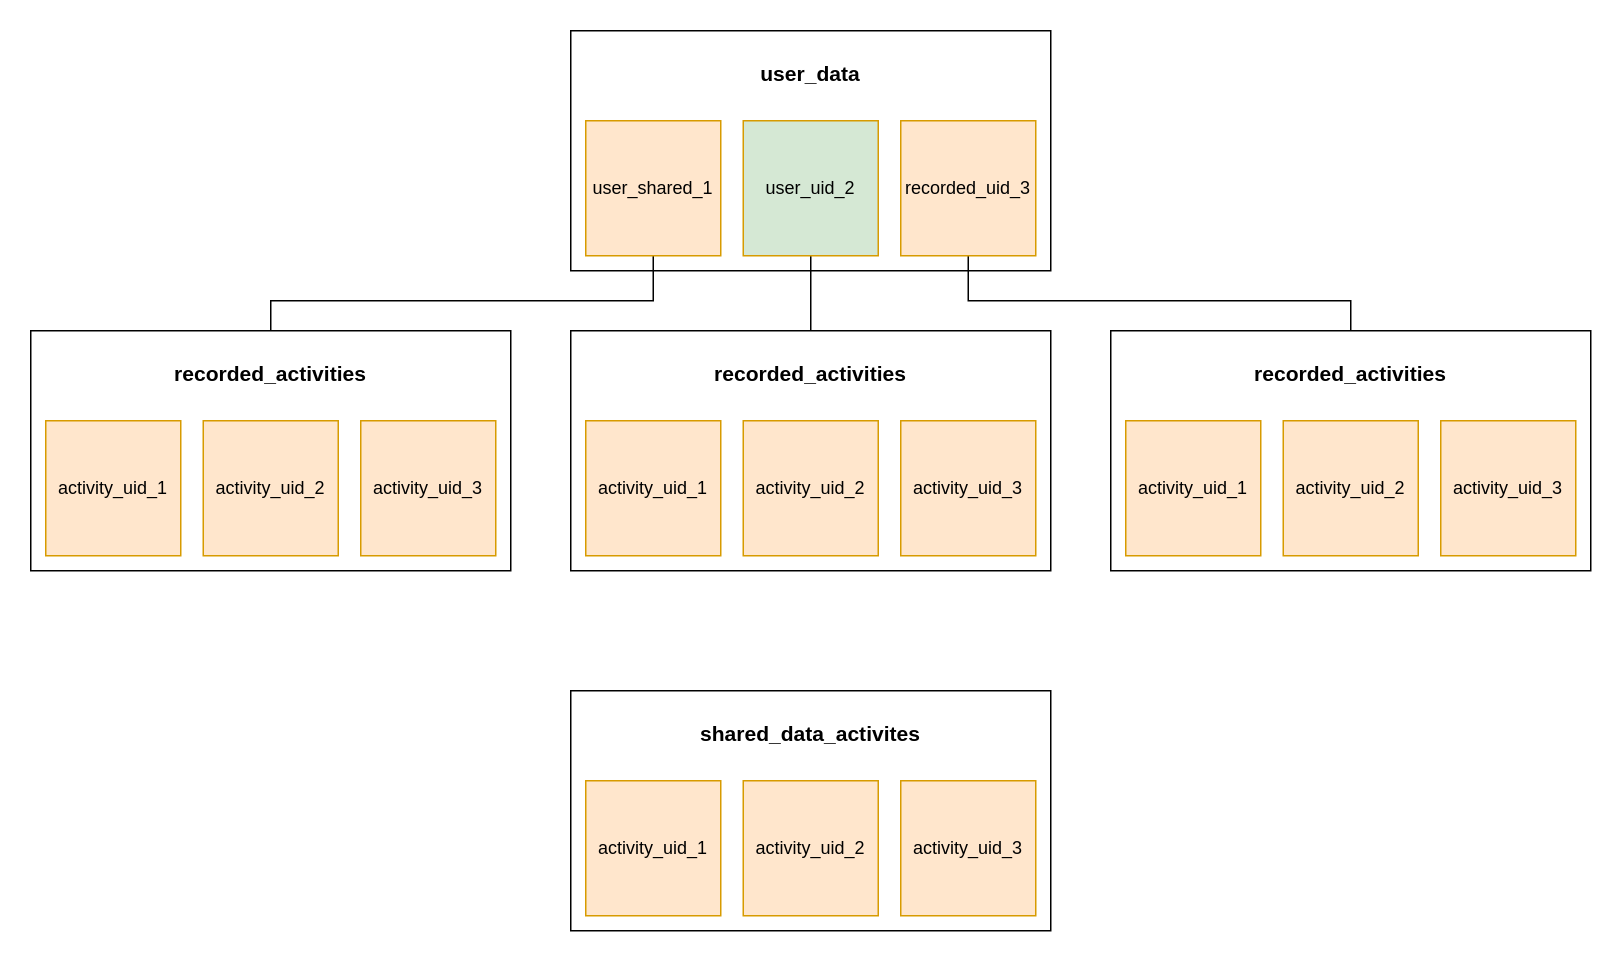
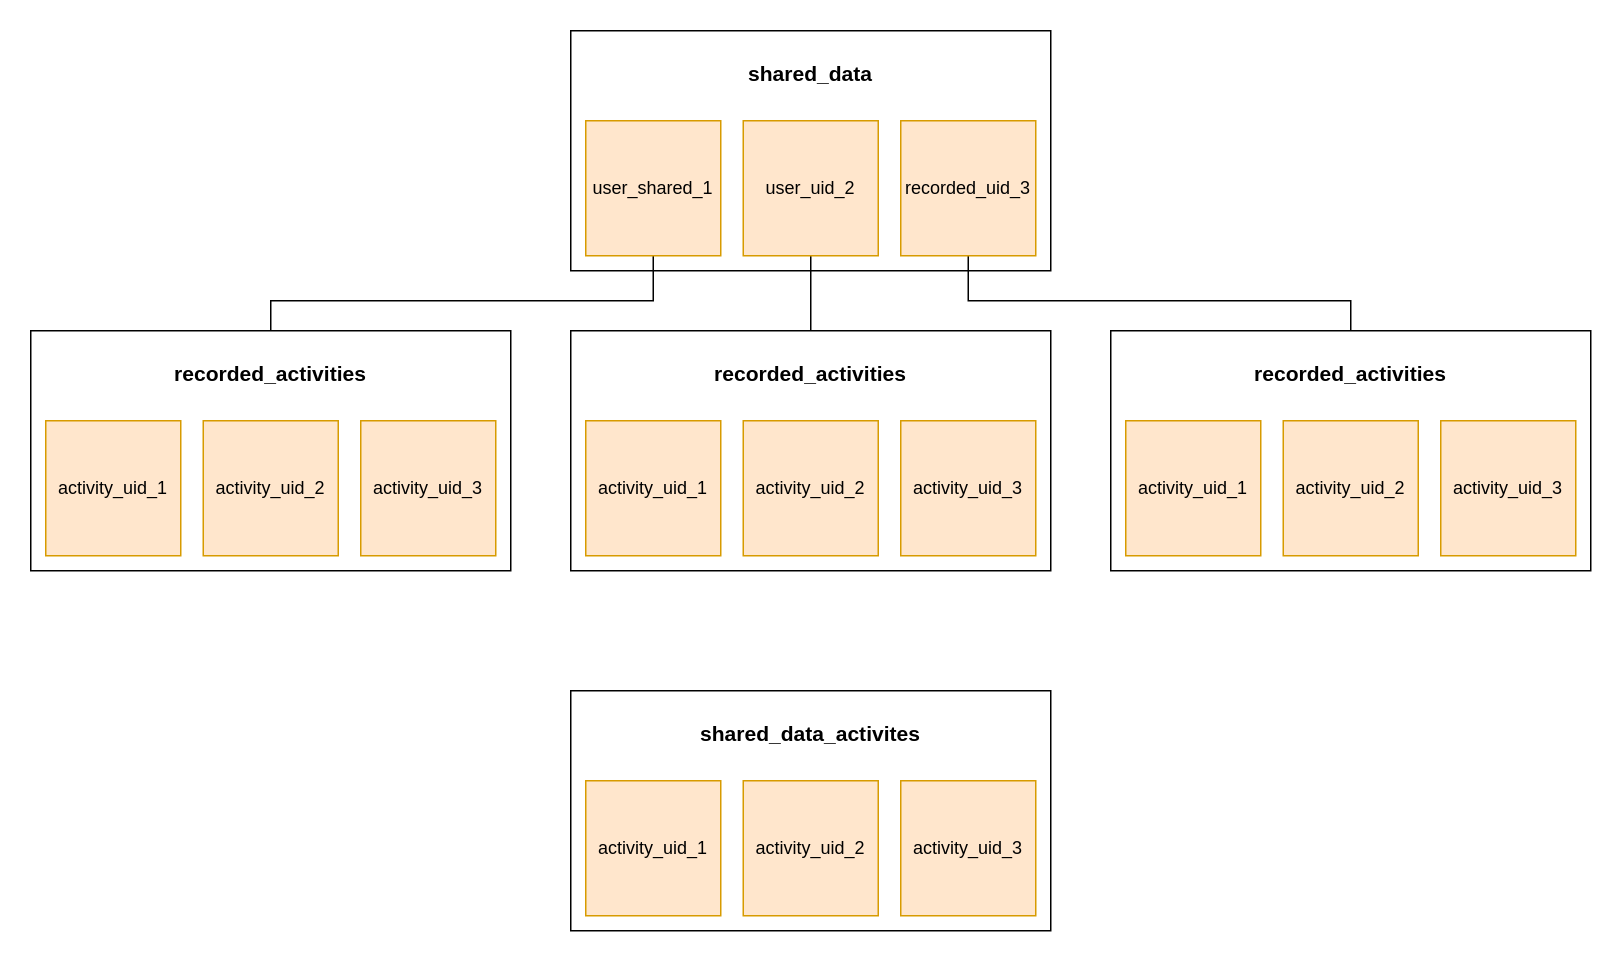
(811, 52) -> (811, 52)
(811, 188) -> (811, 188)
